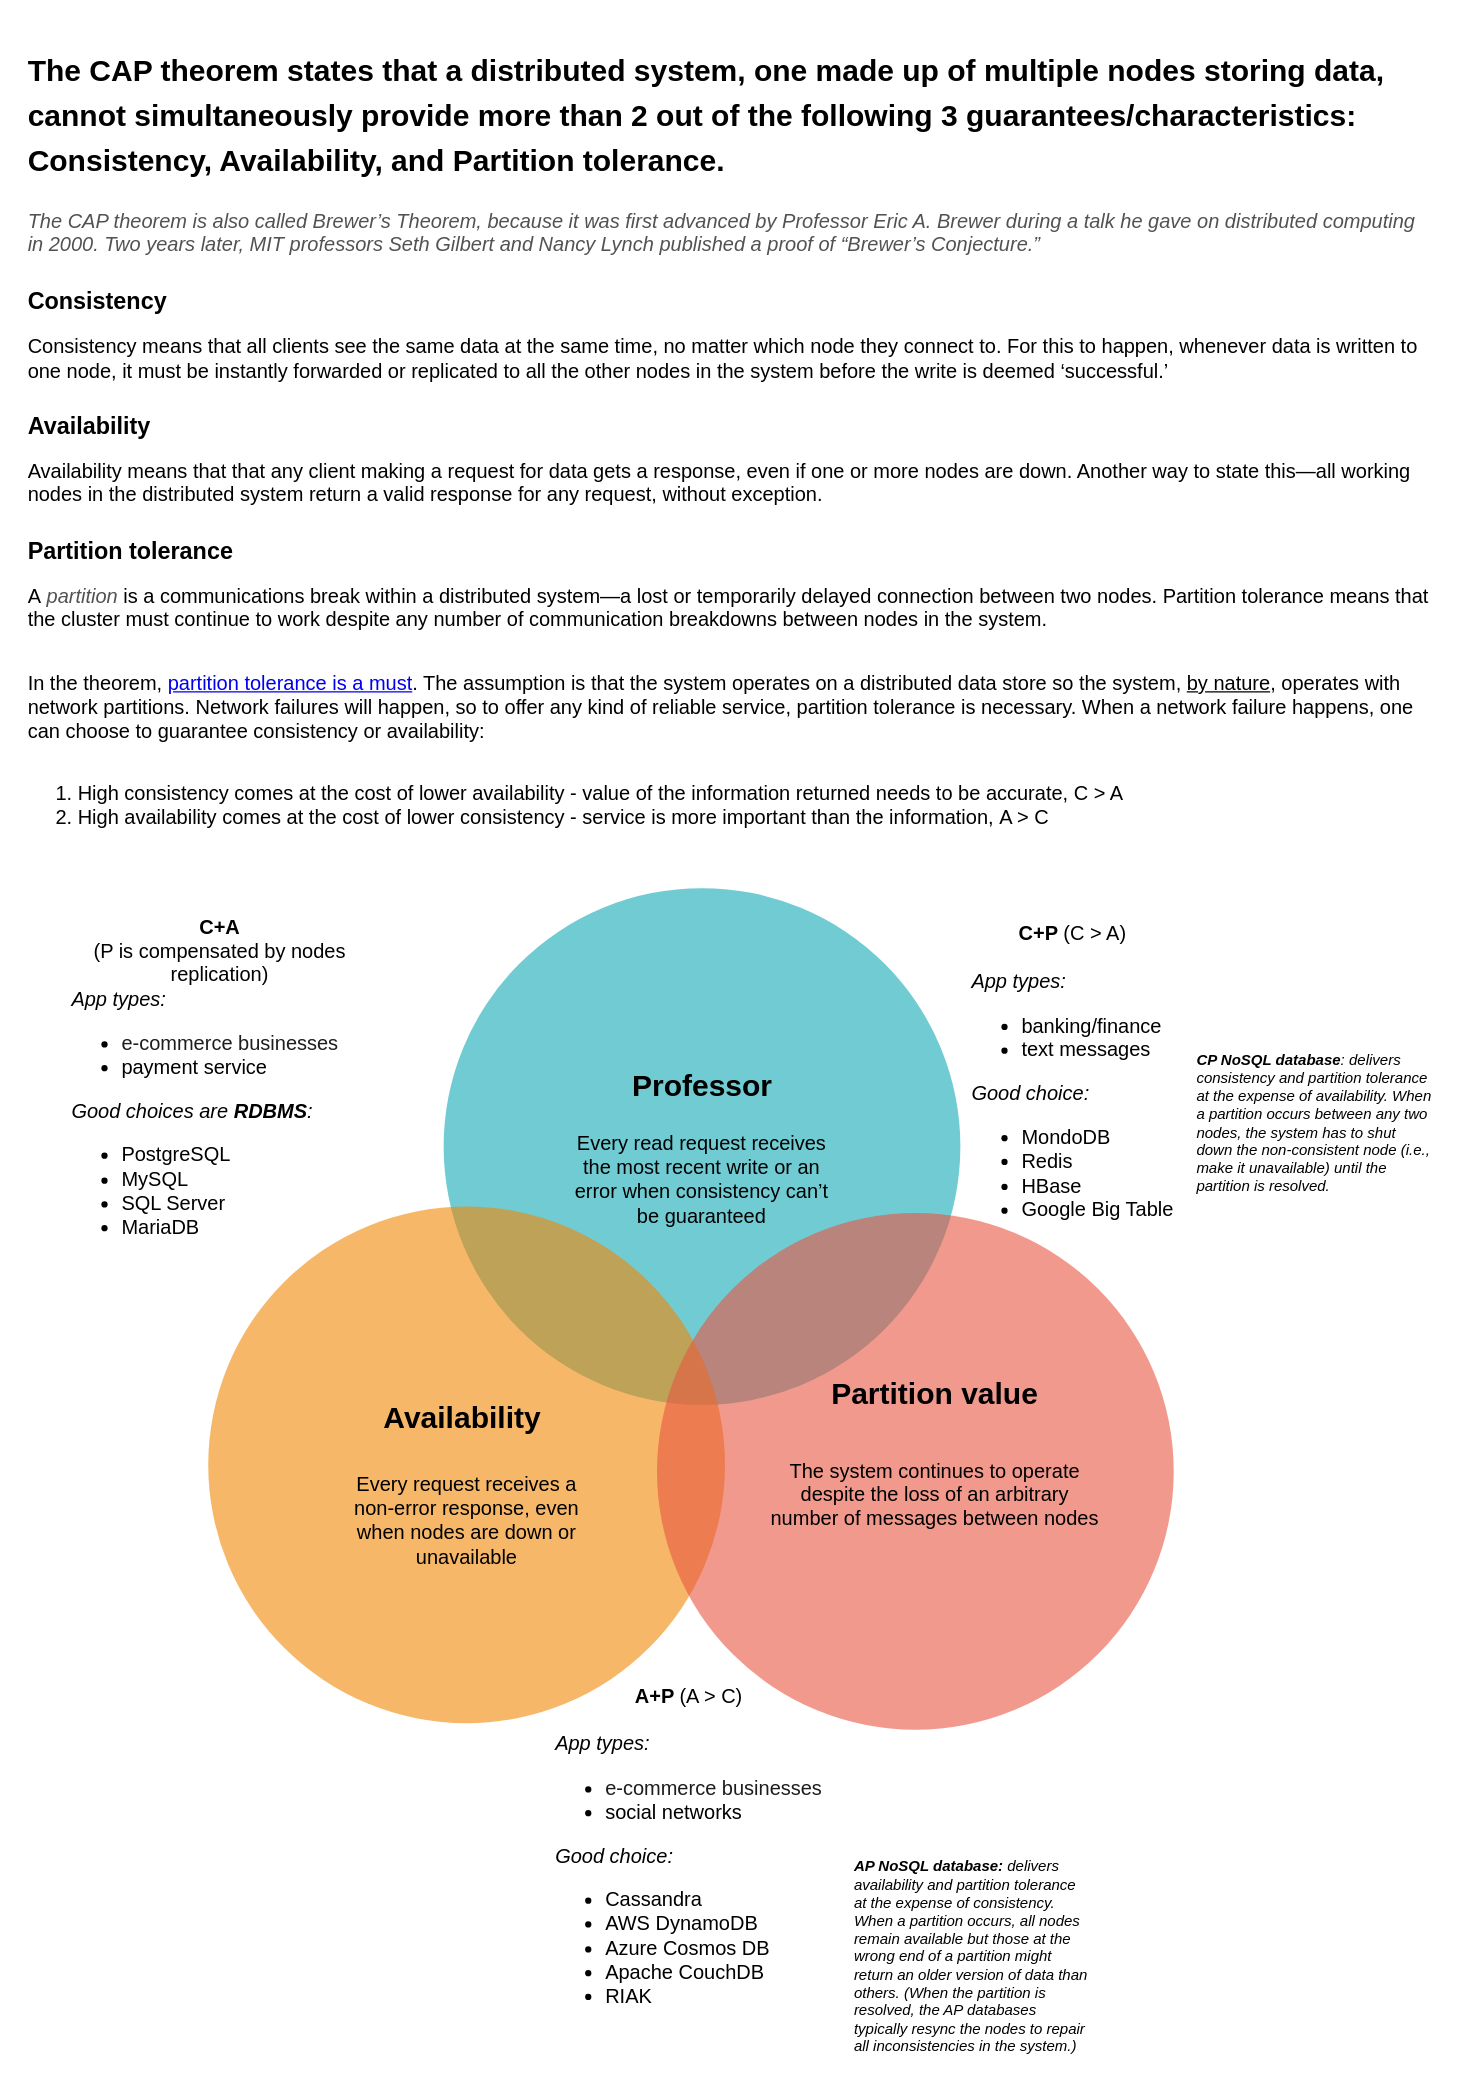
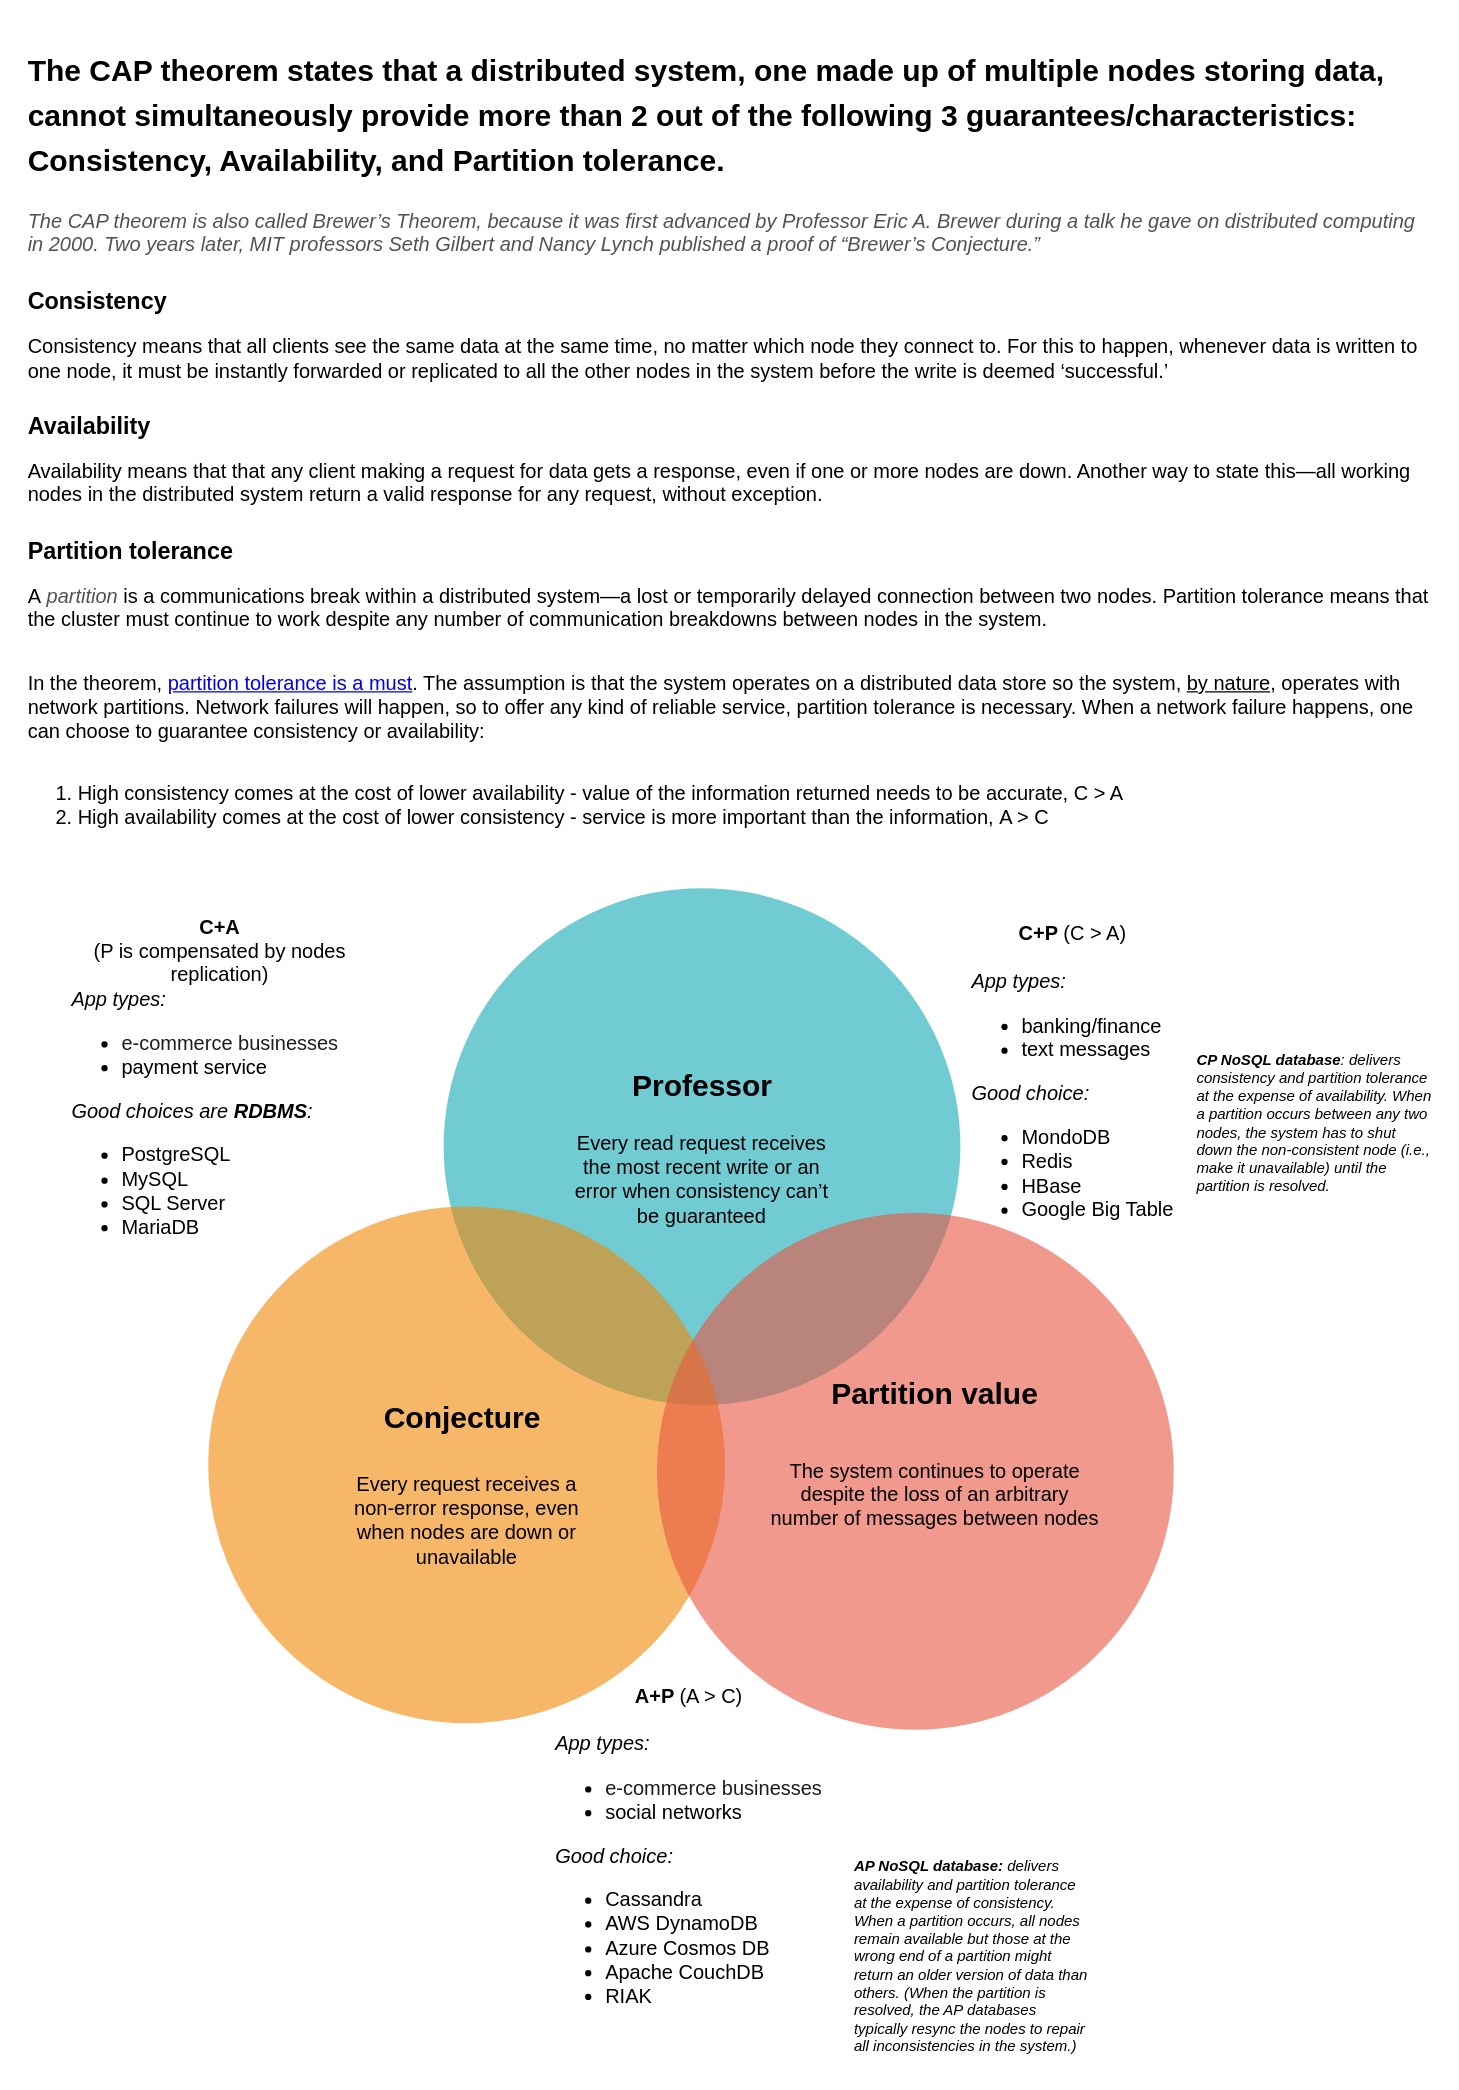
(463, 1418) -> (463, 1418)
